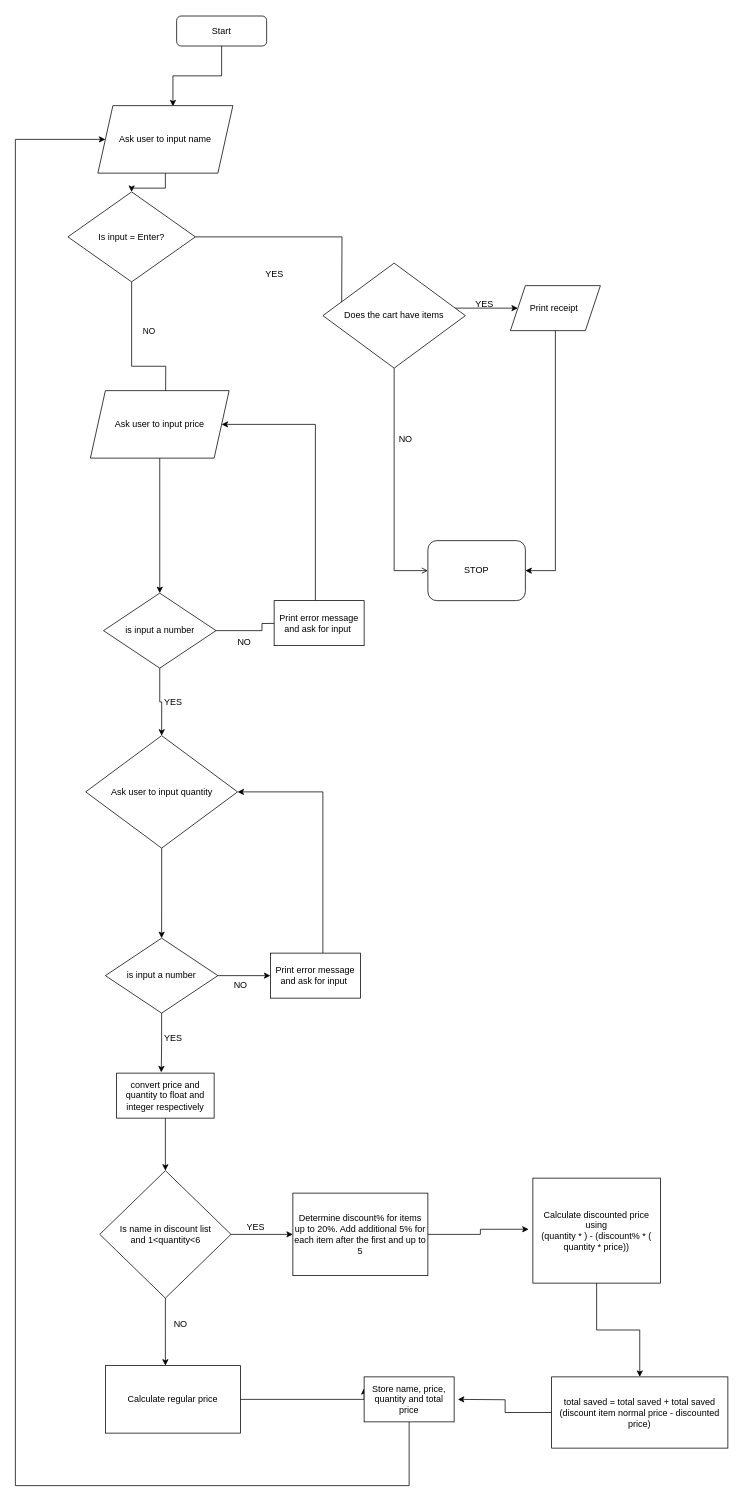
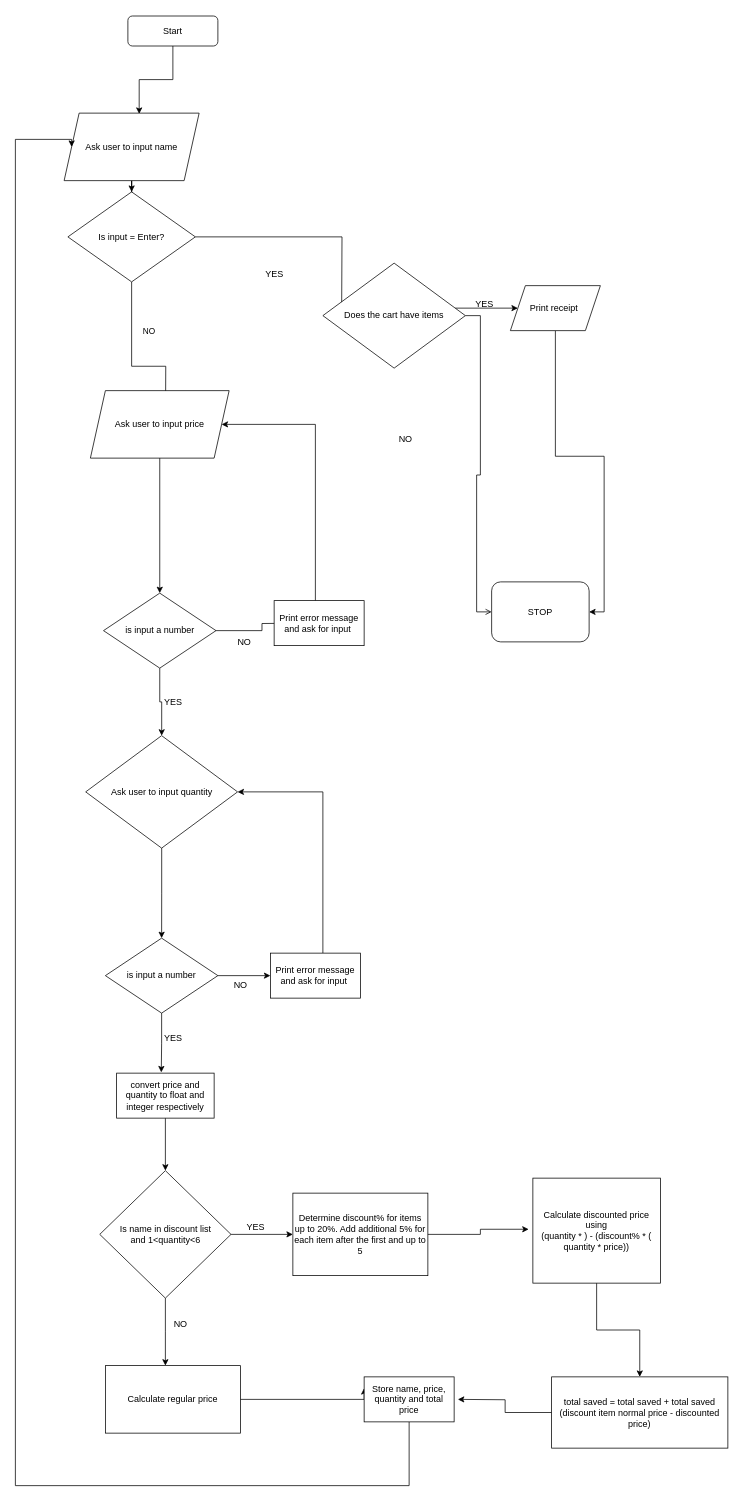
(222, 31) -> (173, 31)
(165, 139) -> (132, 147)
(477, 570) -> (540, 612)
